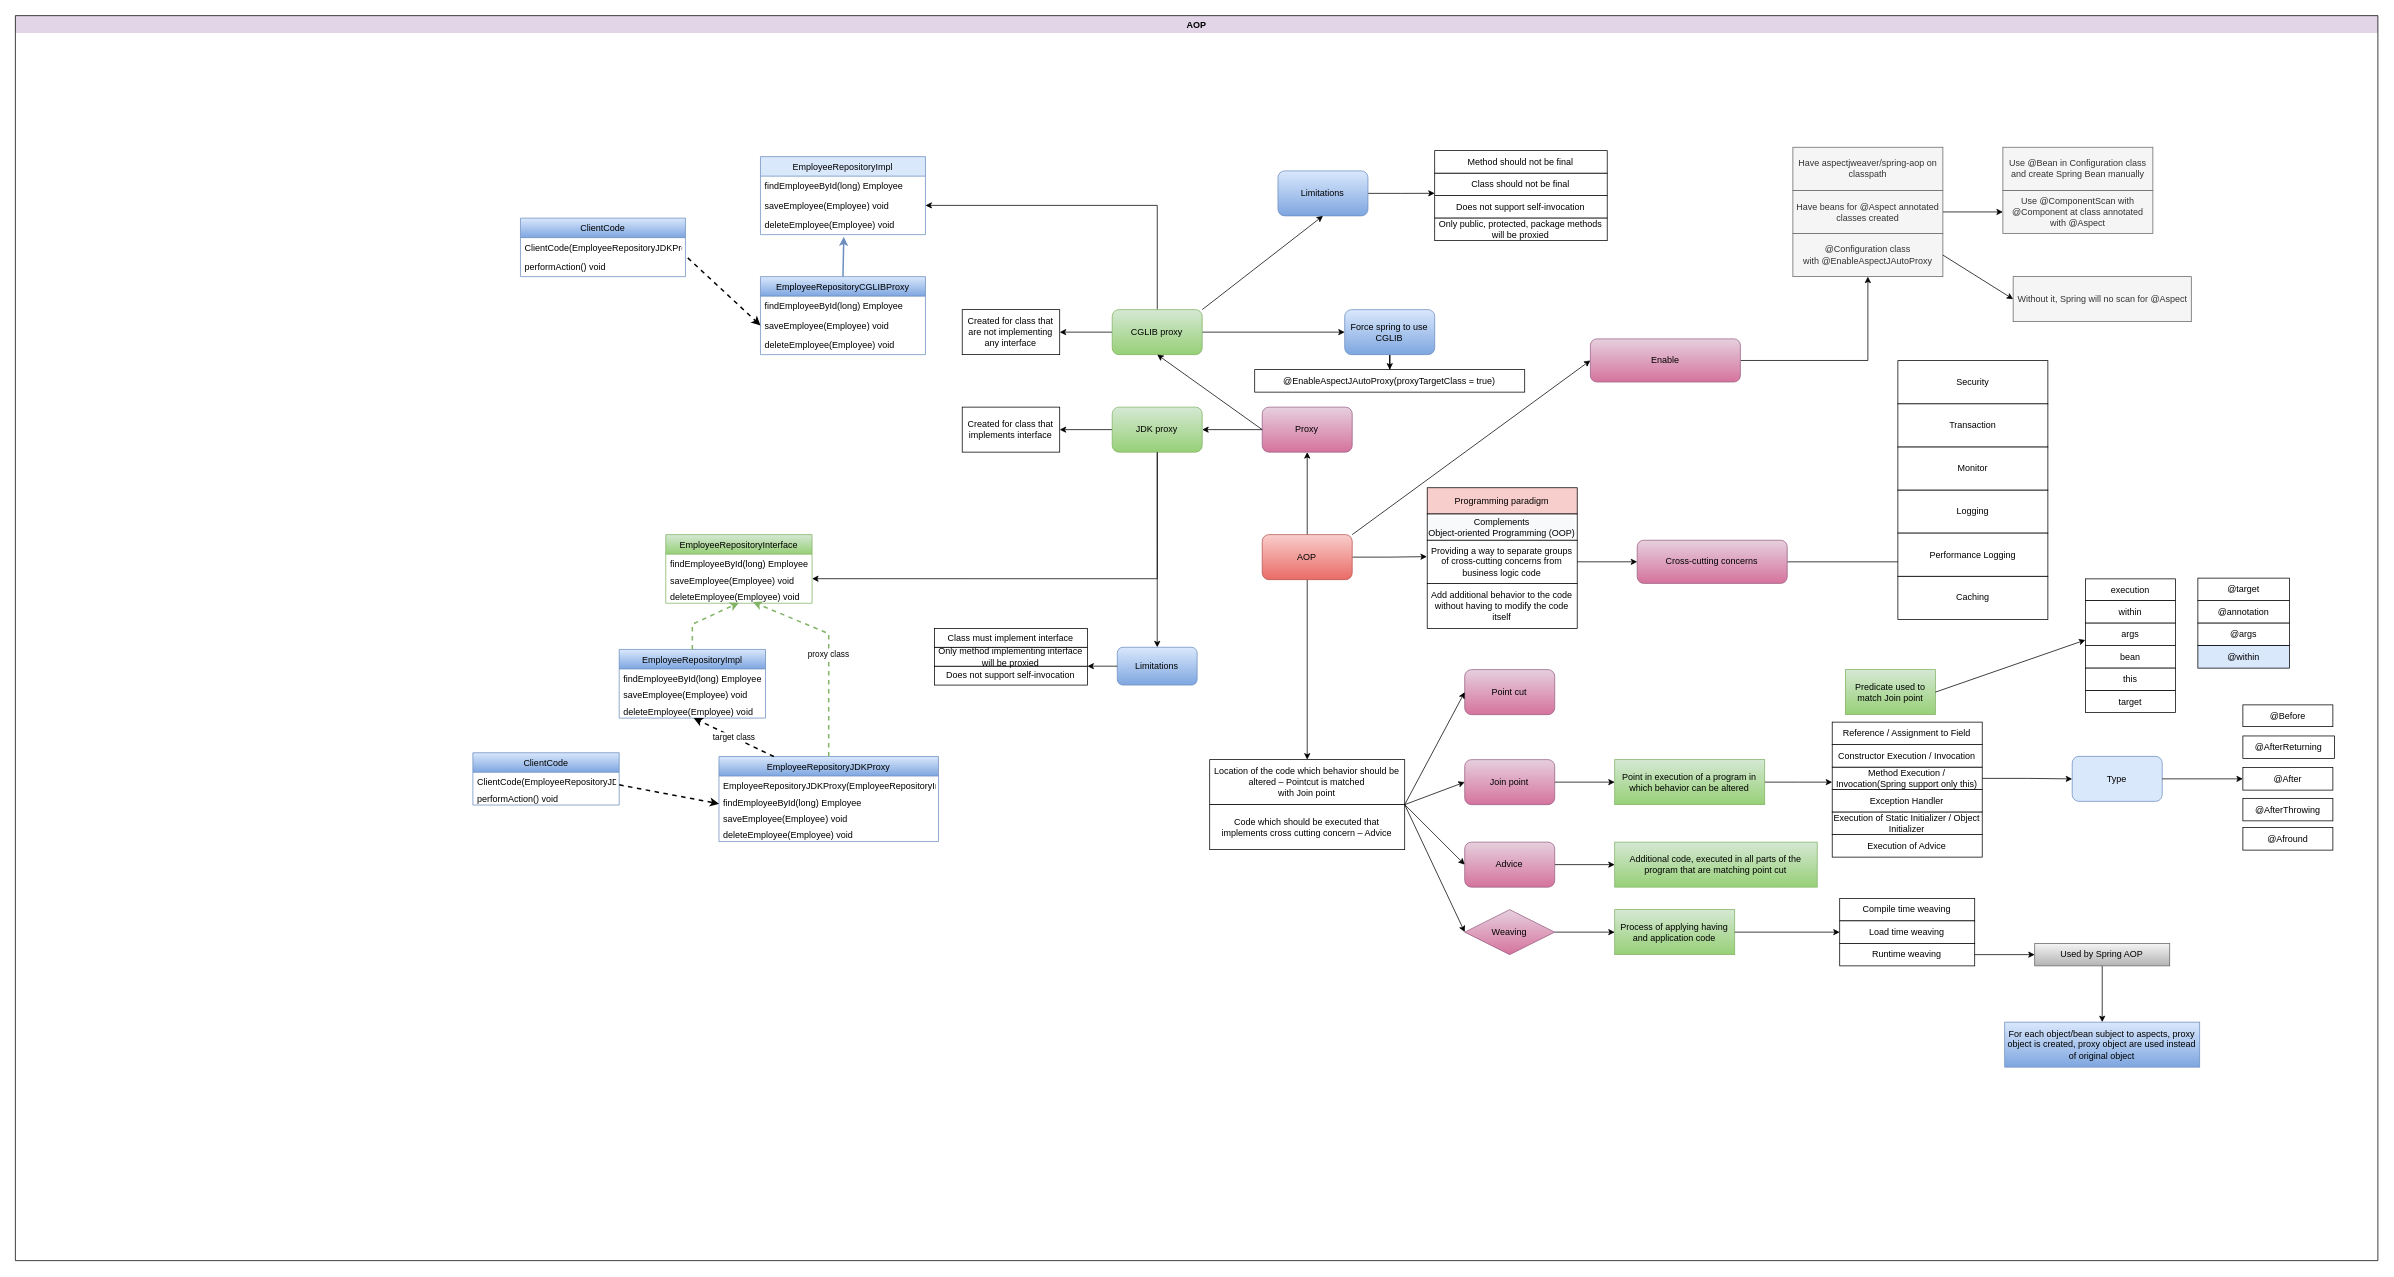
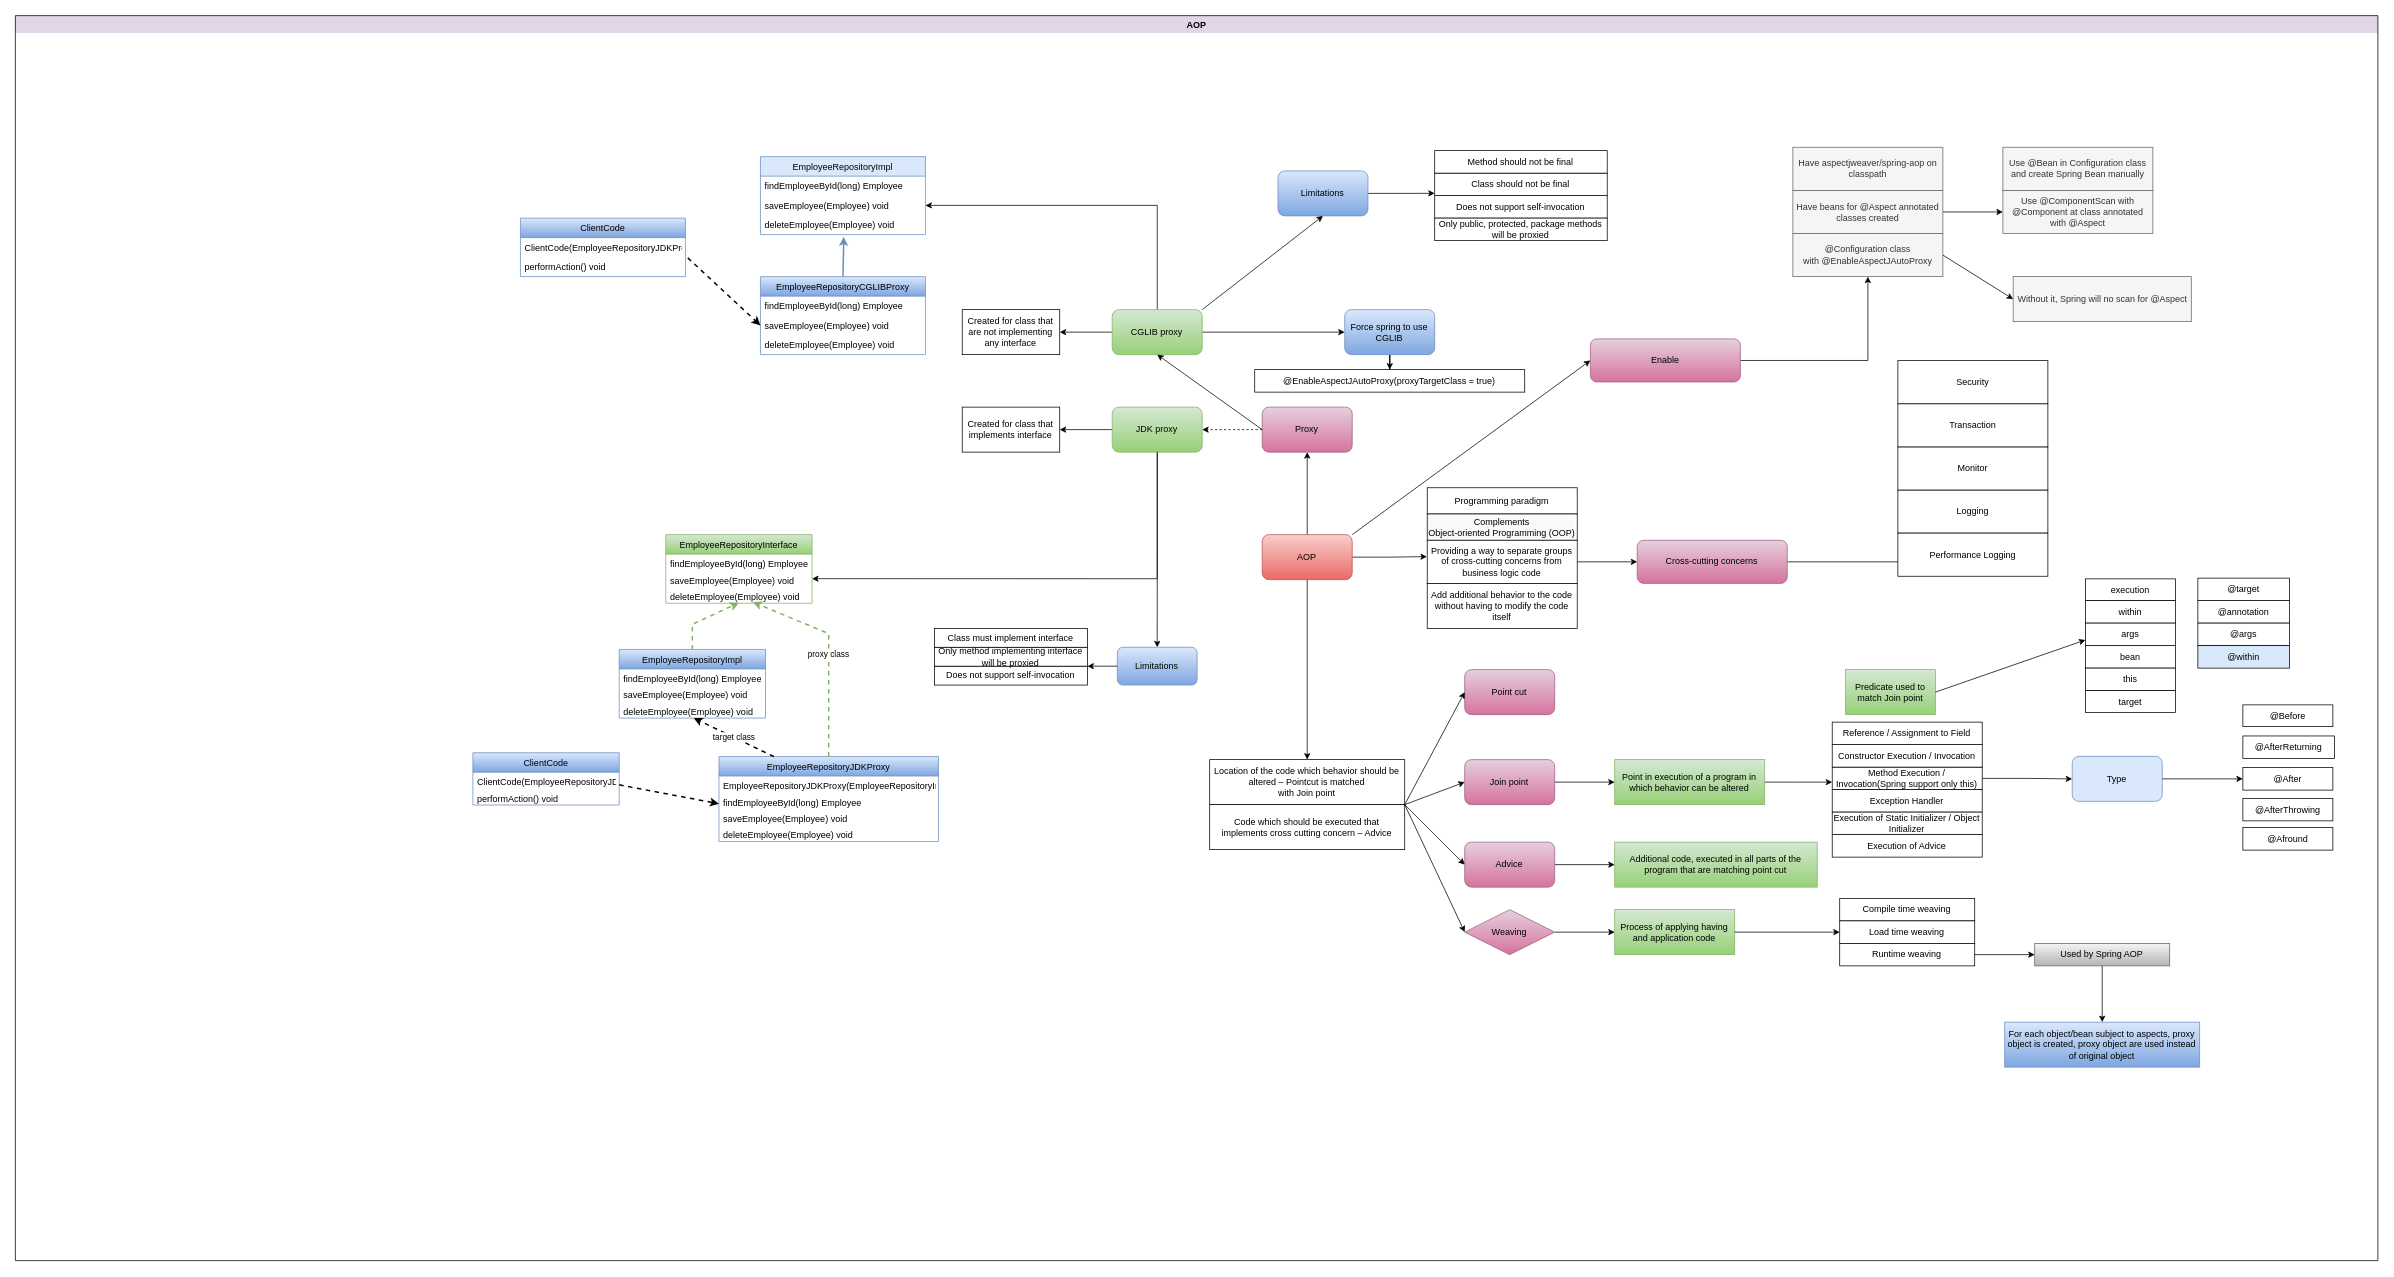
(1233, 429) -> (1233, 429)
(1502, 501) -> (1502, 501)
(1973, 598) -> none
